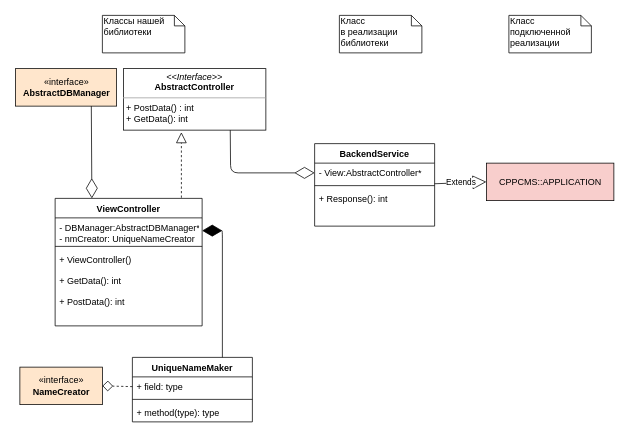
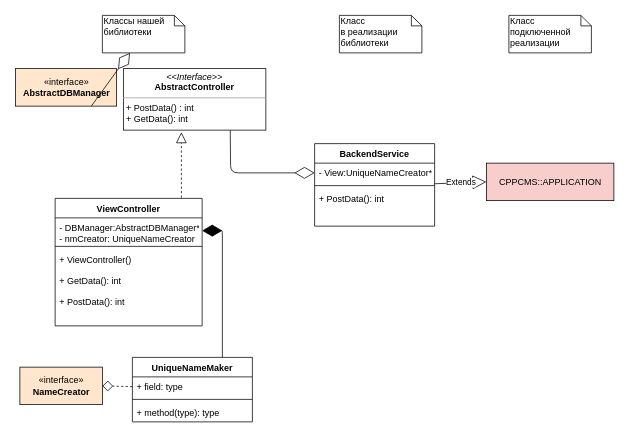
(92, 143) -> (105, 87)
(378, 173) -> (377, 173)
(357, 199) -> (357, 199)
